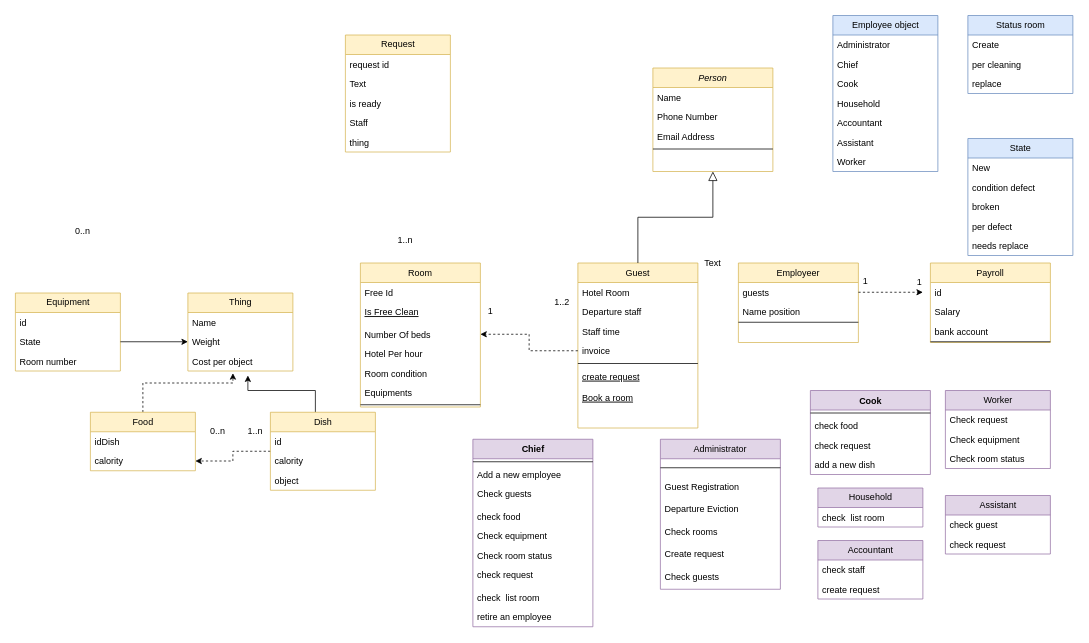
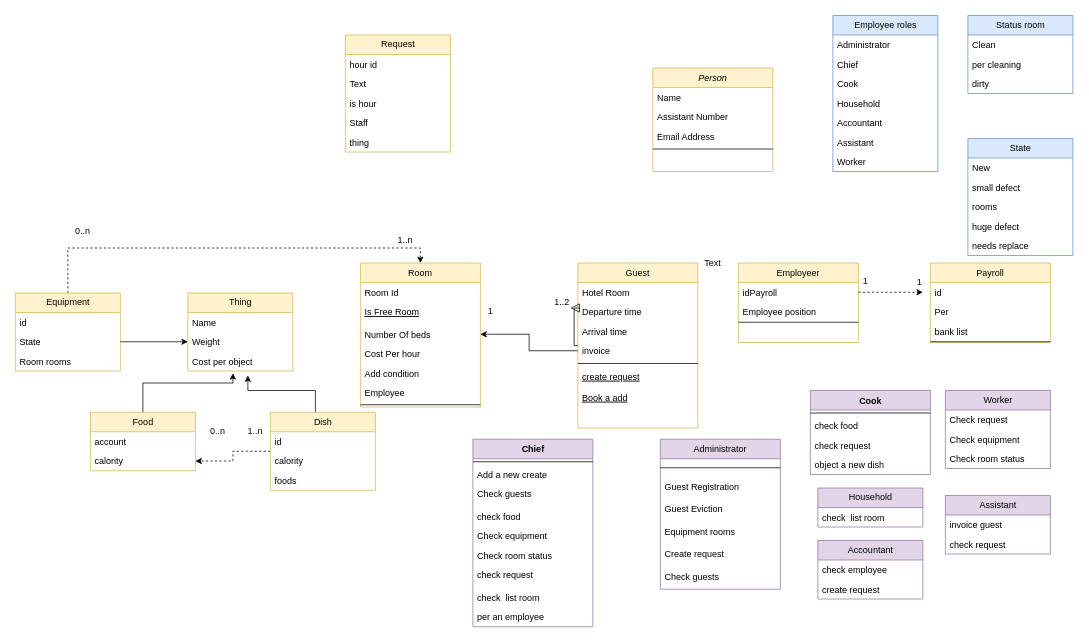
(886, 25) -> (886, 25)
(987, 45) -> (983, 45)
(372, 65) -> (365, 65)
(988, 84) -> (983, 84)
(367, 104) -> (365, 104)
(686, 117) -> (695, 117)
(1009, 188) -> (999, 188)
(987, 207) -> (985, 207)
(671, 217) -> (574, 325)
(996, 227) -> (999, 227)
none -> (420, 252)
(381, 293) -> (381, 293)
(758, 293) -> (762, 293)
(570, 308) -> (570, 308)
(394, 312) -> (392, 312)
(619, 312) -> (615, 312)
(772, 312) -> (781, 312)
(948, 312) -> (942, 312)
(605, 332) -> (608, 332)
(964, 332) -> (954, 332)
(529, 343) -> (529, 343)
(396, 354) -> (395, 354)
(46, 362) -> (44, 362)
(396, 374) -> (394, 374)
(175, 383) -> (175, 383)
(389, 393) -> (383, 393)
(607, 398) -> (605, 398)
(107, 442) -> (112, 442)
(845, 465) -> (853, 465)
(518, 475) -> (514, 475)
(290, 481) -> (287, 481)
(706, 509) -> (696, 509)
(976, 525) -> (979, 525)
(691, 532) -> (700, 532)
(849, 570) -> (855, 570)
(518, 617) -> (511, 617)
